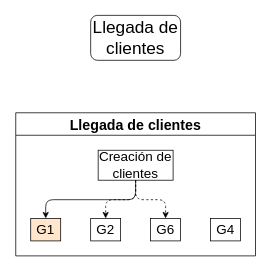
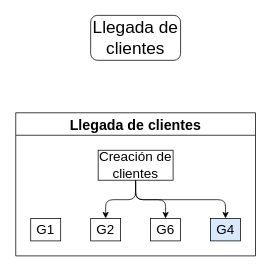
(71, 200) -> (199, 200)
(106, 204) -> (106, 204)
(165, 204) -> (165, 204)
(45, 230) -> (45, 230)
(225, 230) -> (225, 230)
